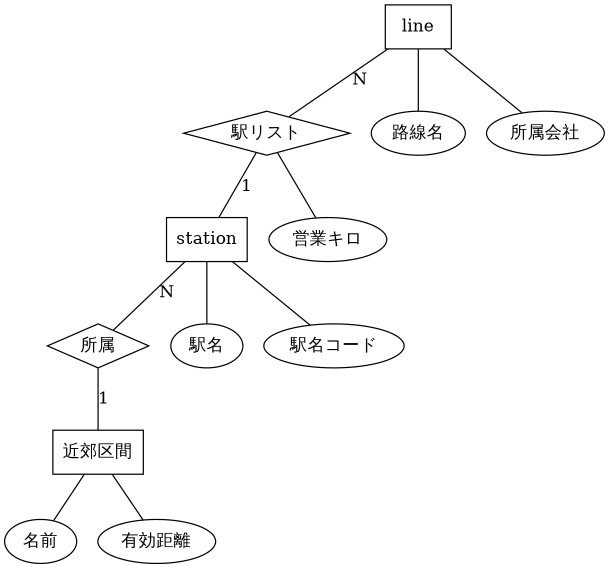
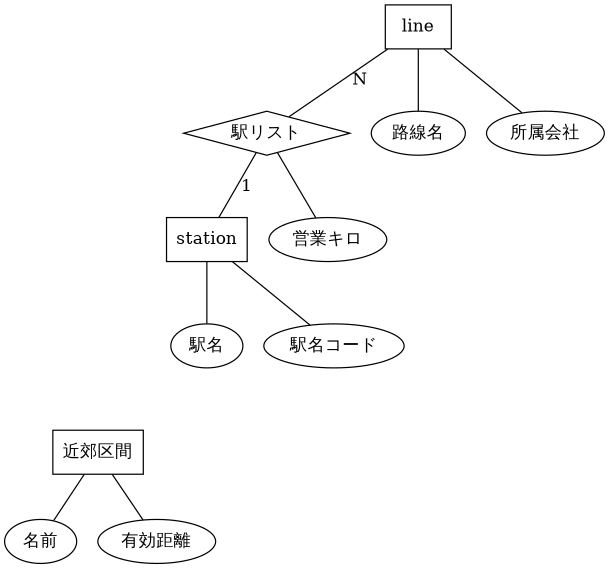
(98, 346) -> none
